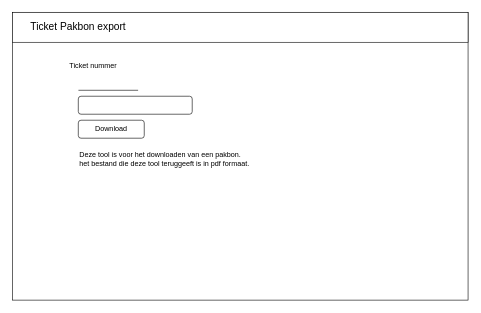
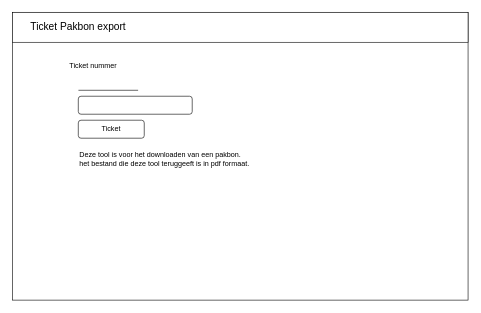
(111, 129) -> (111, 129)
